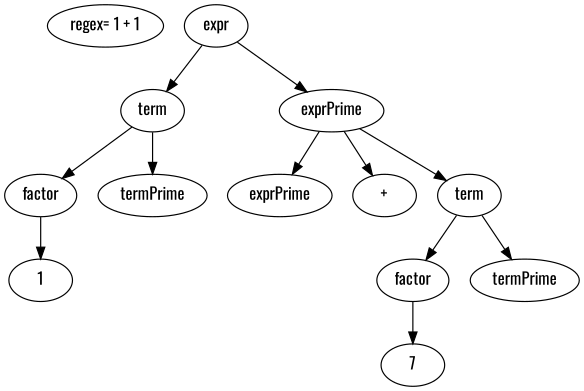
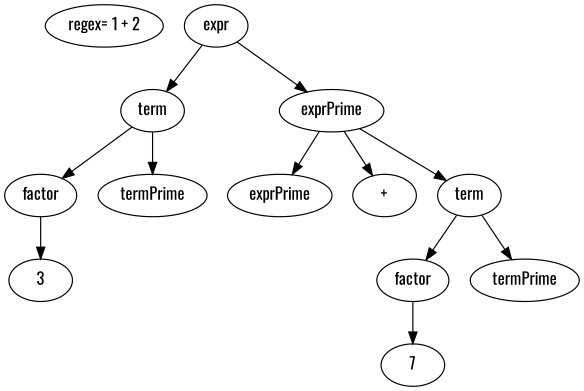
(105, 26) -> (104, 26)
(41, 280) -> (41, 280)
